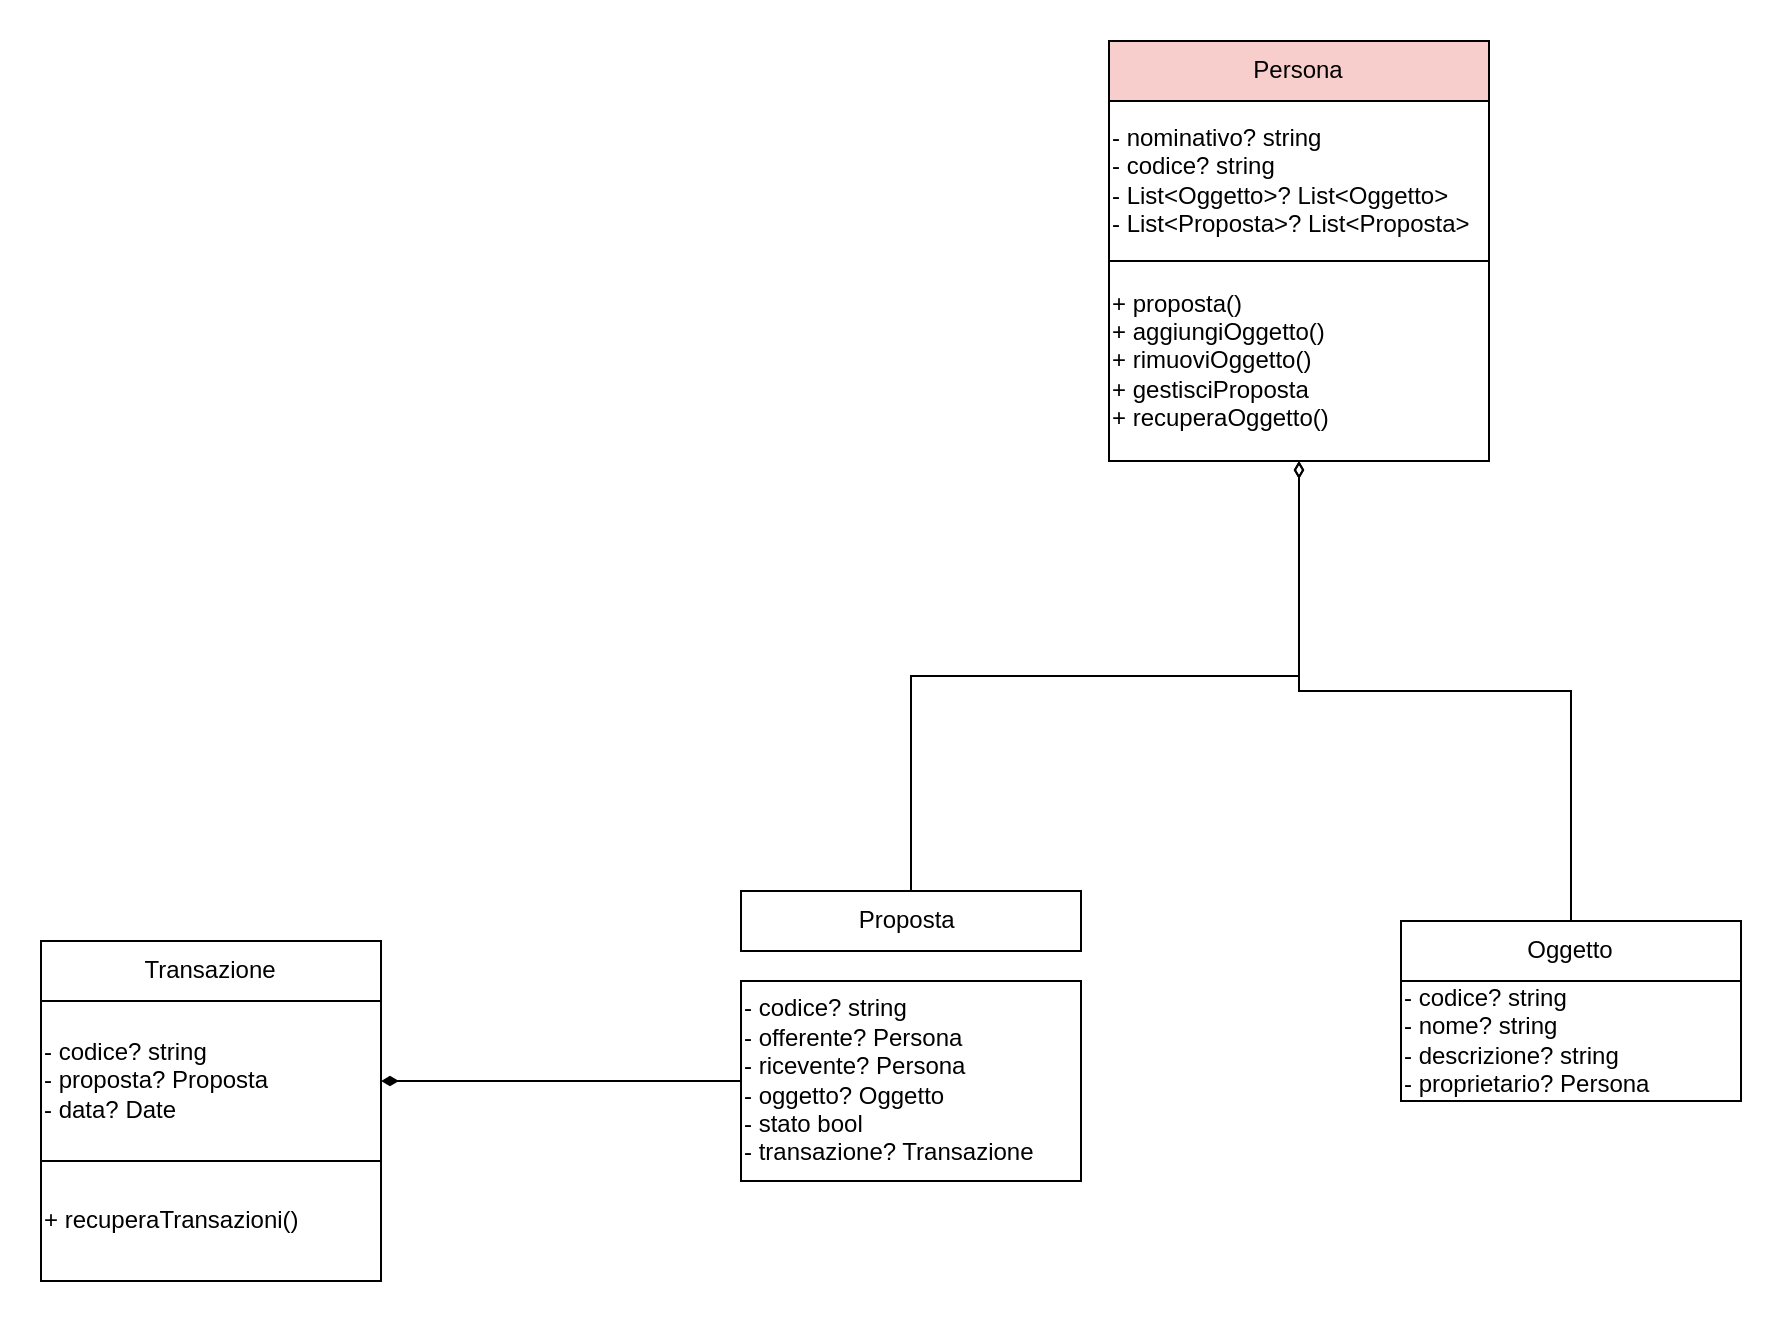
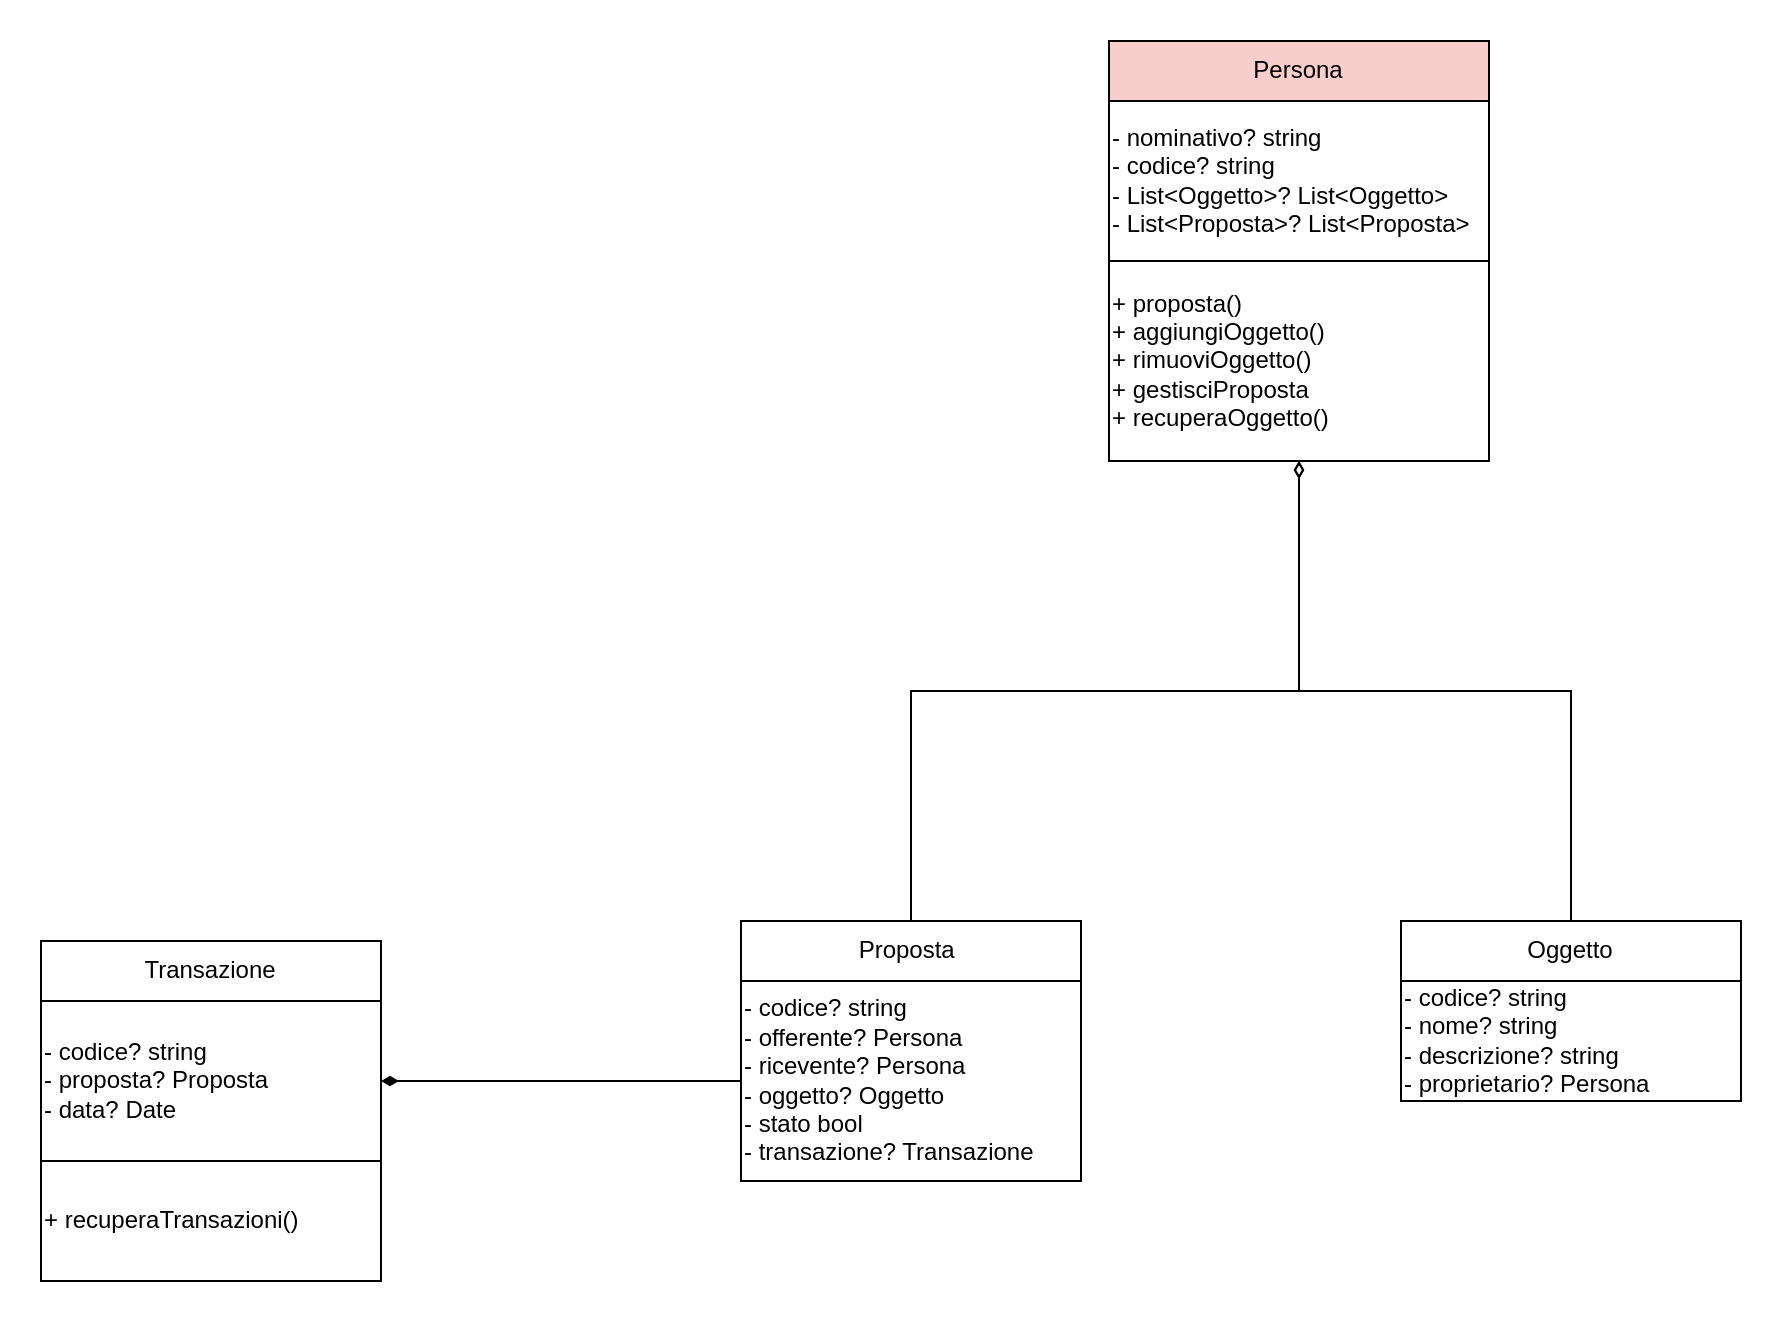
(911, 921) -> (911, 951)
